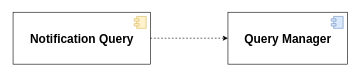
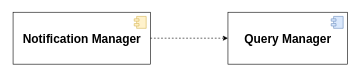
(82, 39) -> (82, 39)
